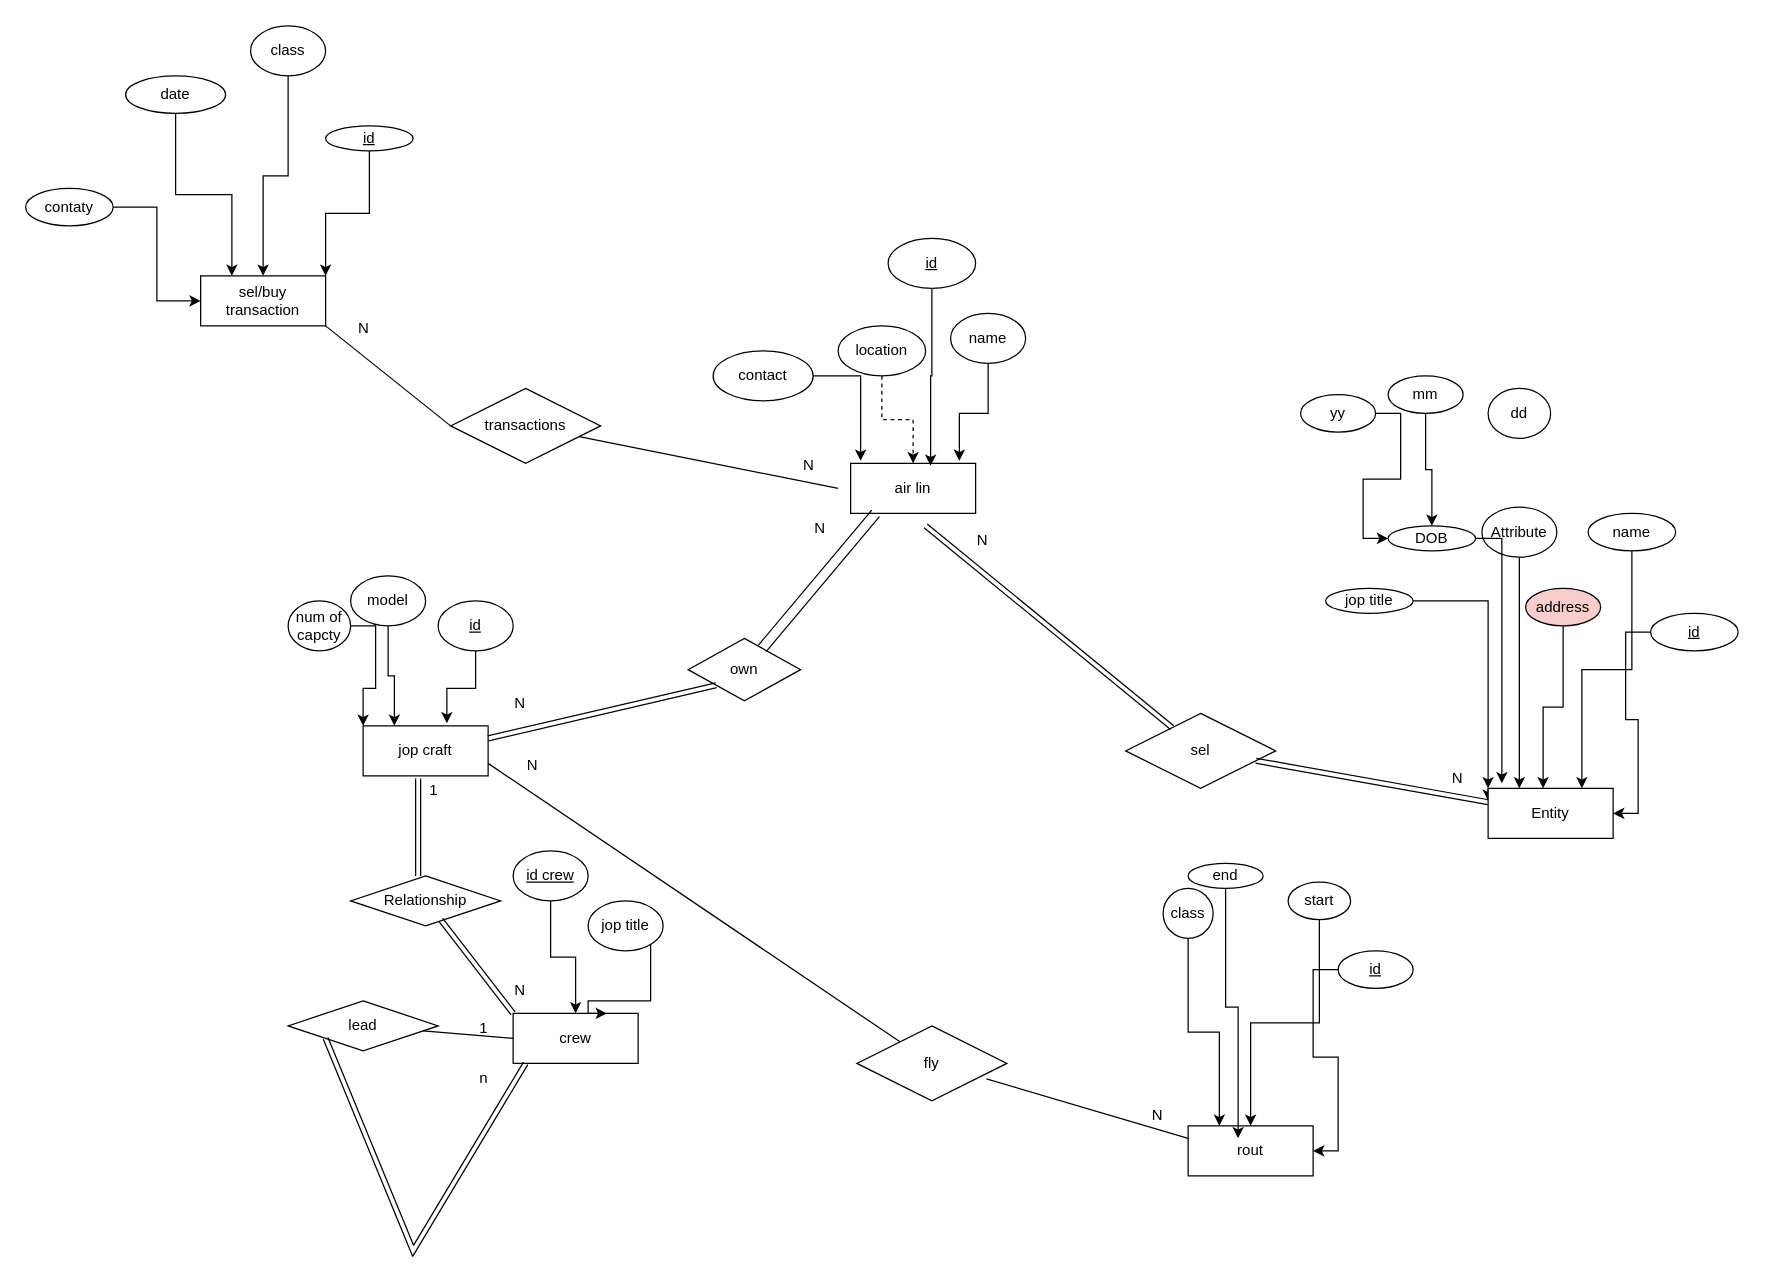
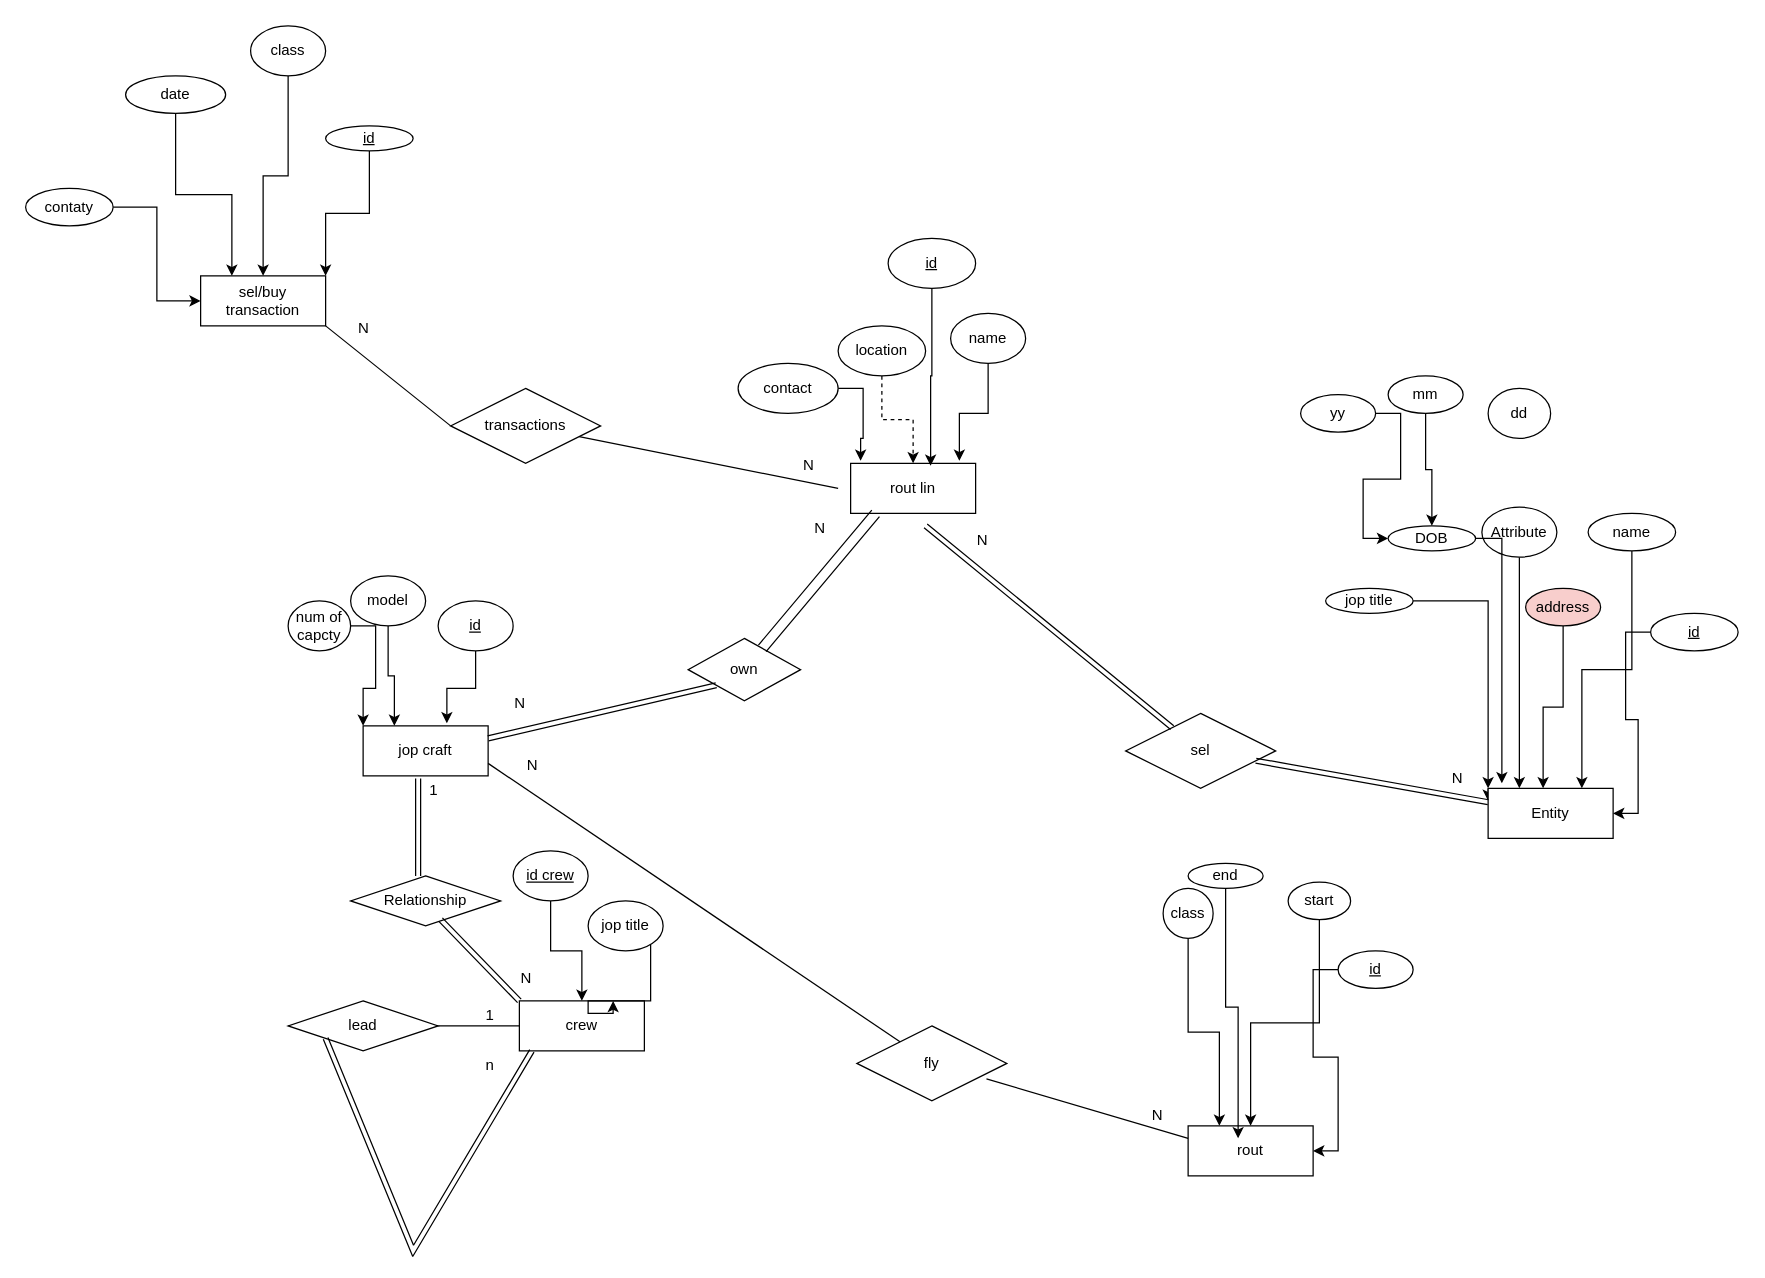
(763, 376) -> (788, 388)
(913, 488) -> (913, 488)
(576, 1038) -> (582, 1026)
